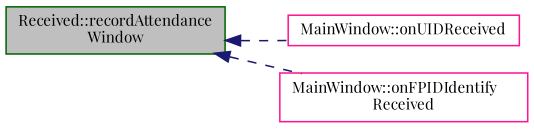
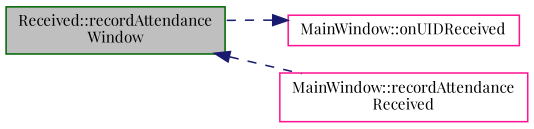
(264, 41) -> (249, 20)
(404, 97) -> (404, 97)
